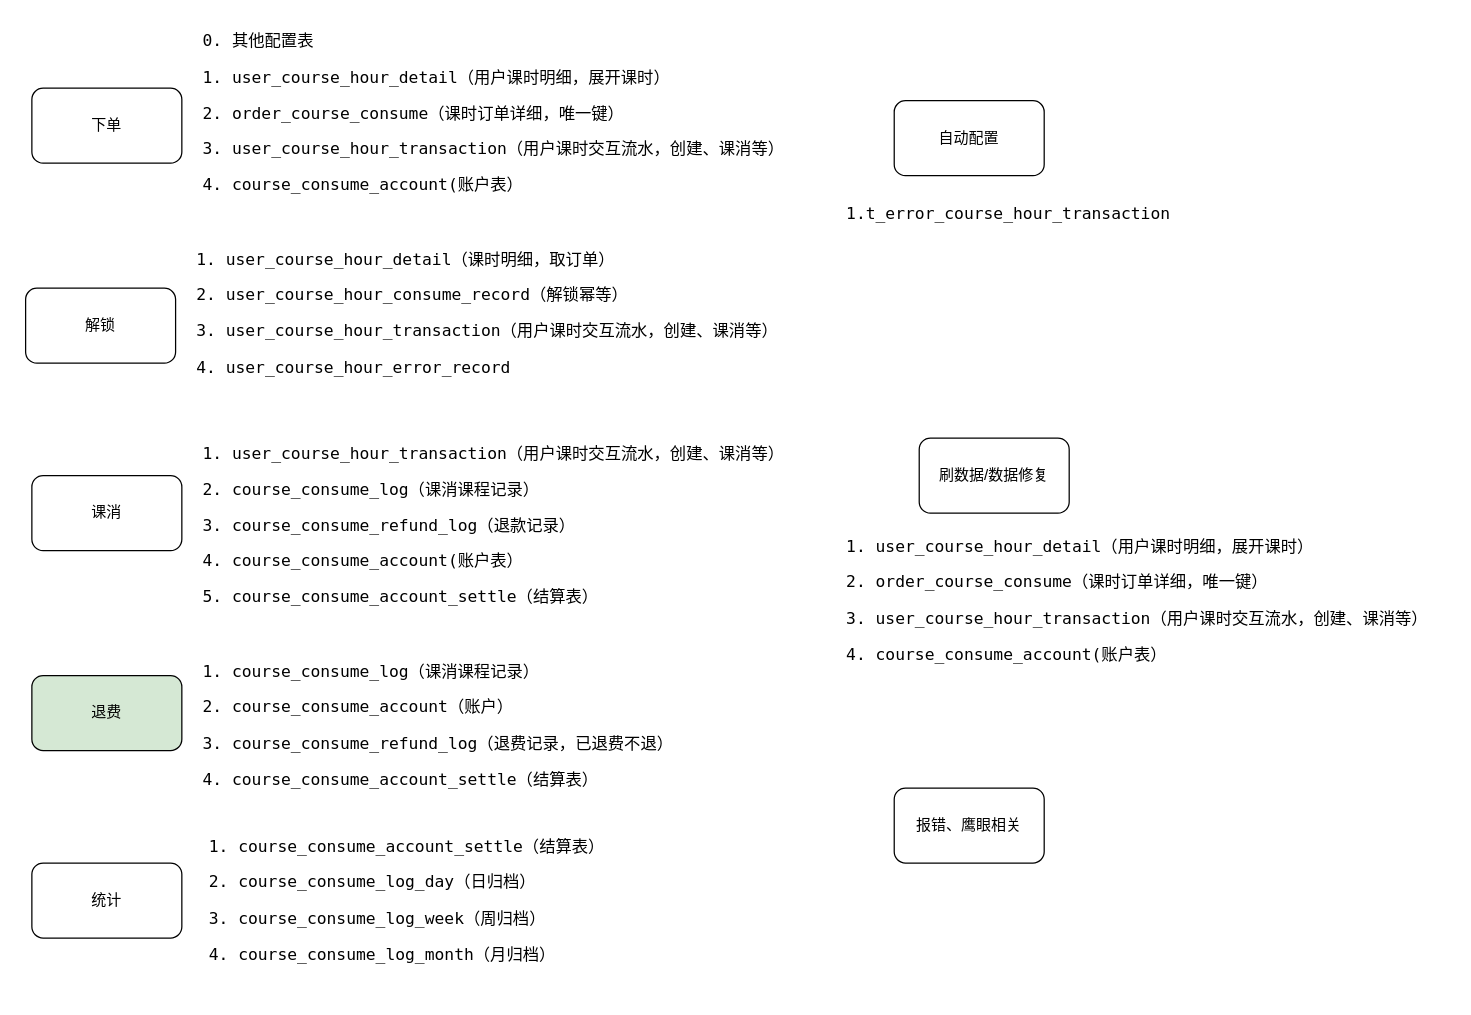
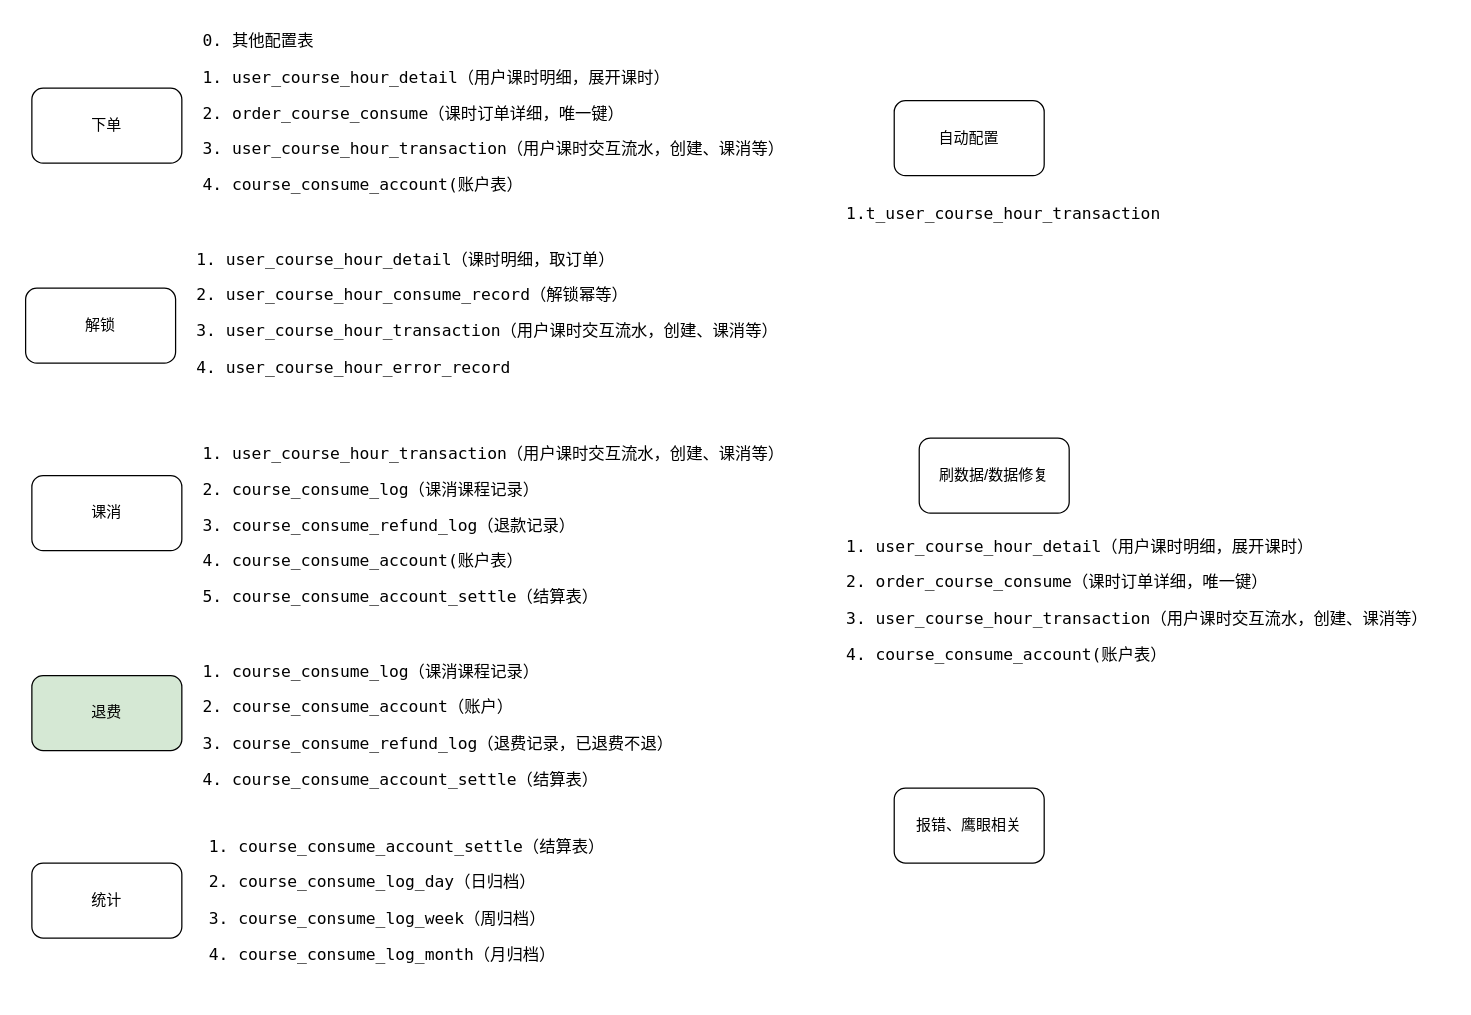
(982, 213) -> (977, 213)
